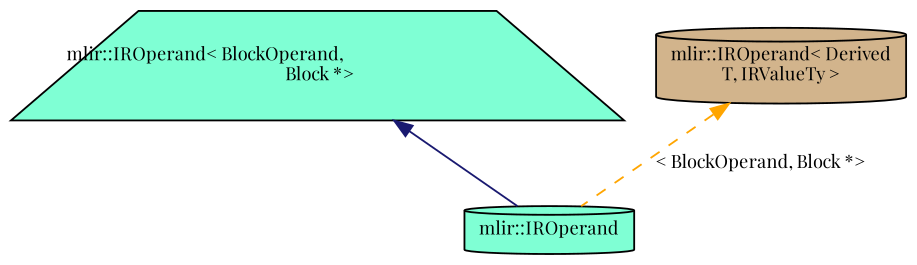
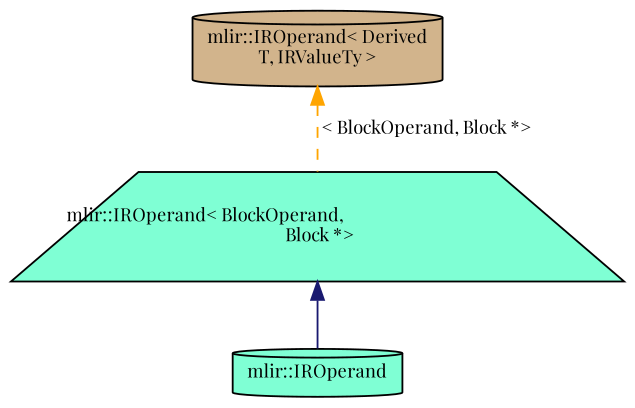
(647, 160) -> (318, 138)
